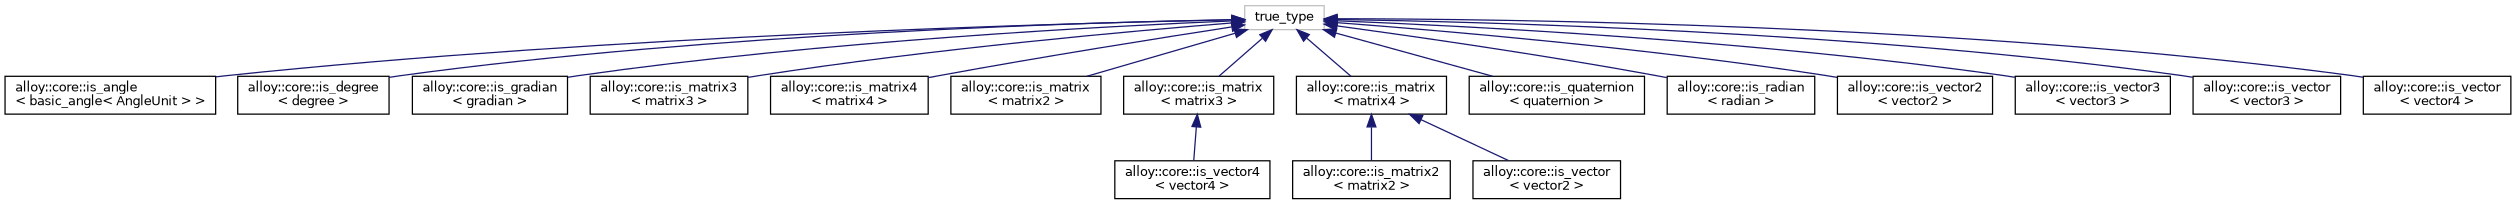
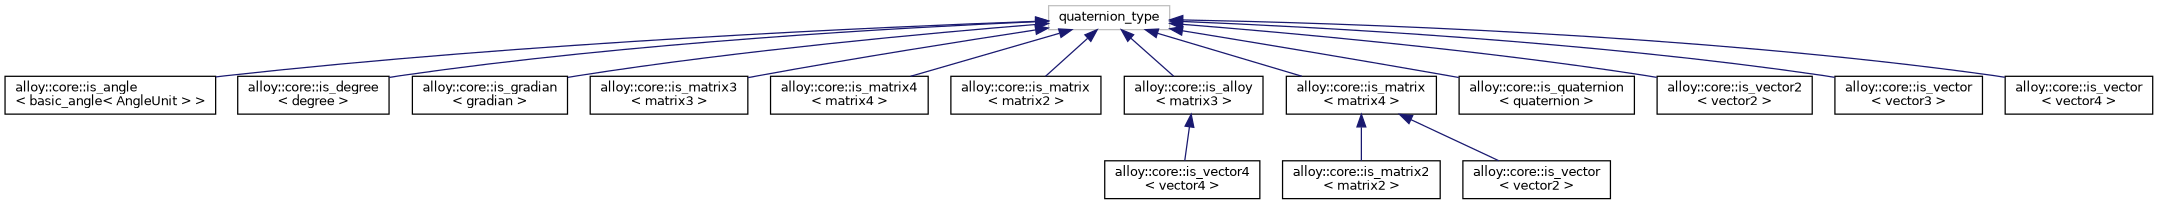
(1284, 18) -> (1109, 18)
(1199, 95) -> (1194, 95)
(1741, 95) -> none
(2093, 95) -> none
